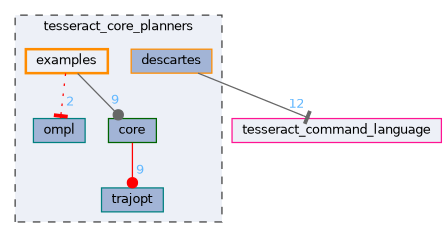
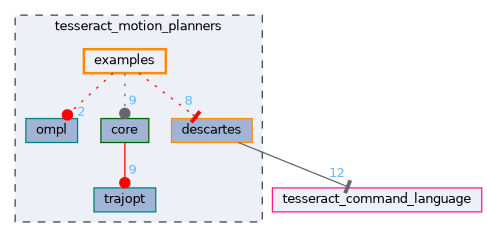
(119, 27) -> (139, 27)
(96, 92) -> (125, 91)
(63, 93) -> (92, 92)
none -> (166, 94)
